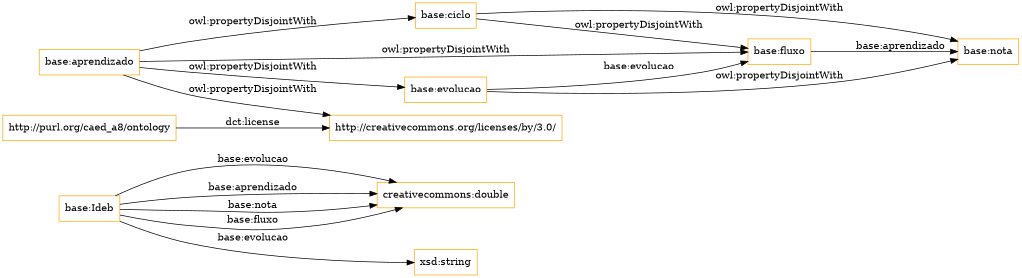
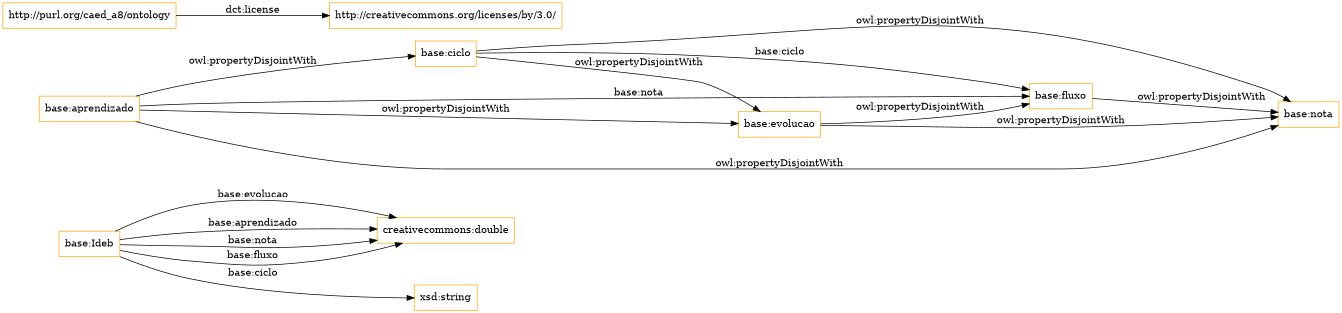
(639, 25) -> (779, 52)
(901, 46) -> (1201, 97)
(446, 50) -> (639, 93)
(639, 67) -> (920, 107)
none -> (618, 72)
(222, 101) -> (704, 169)
(253, 238) -> (253, 273)
